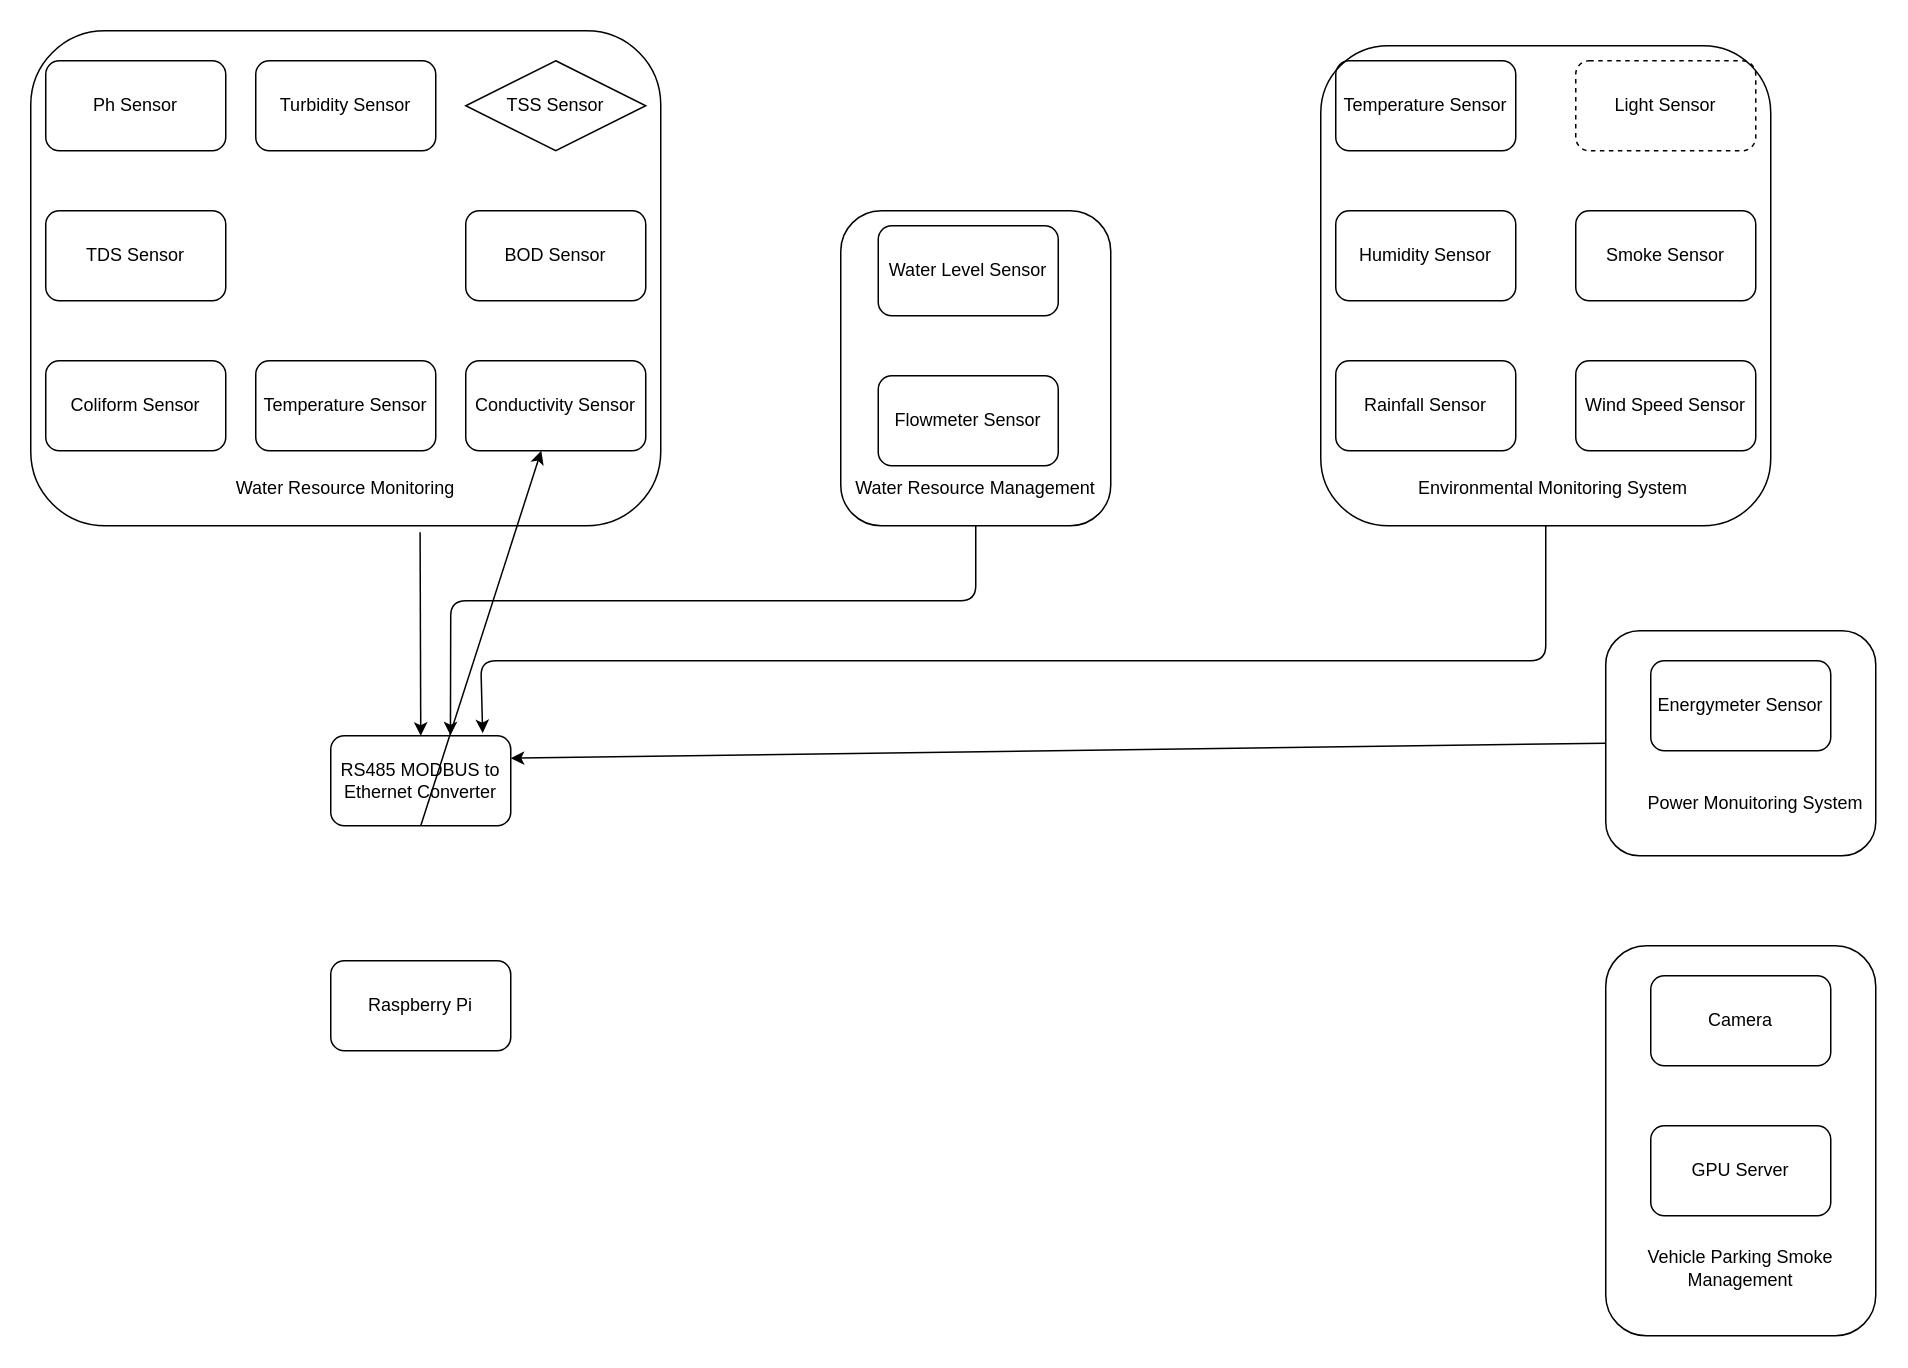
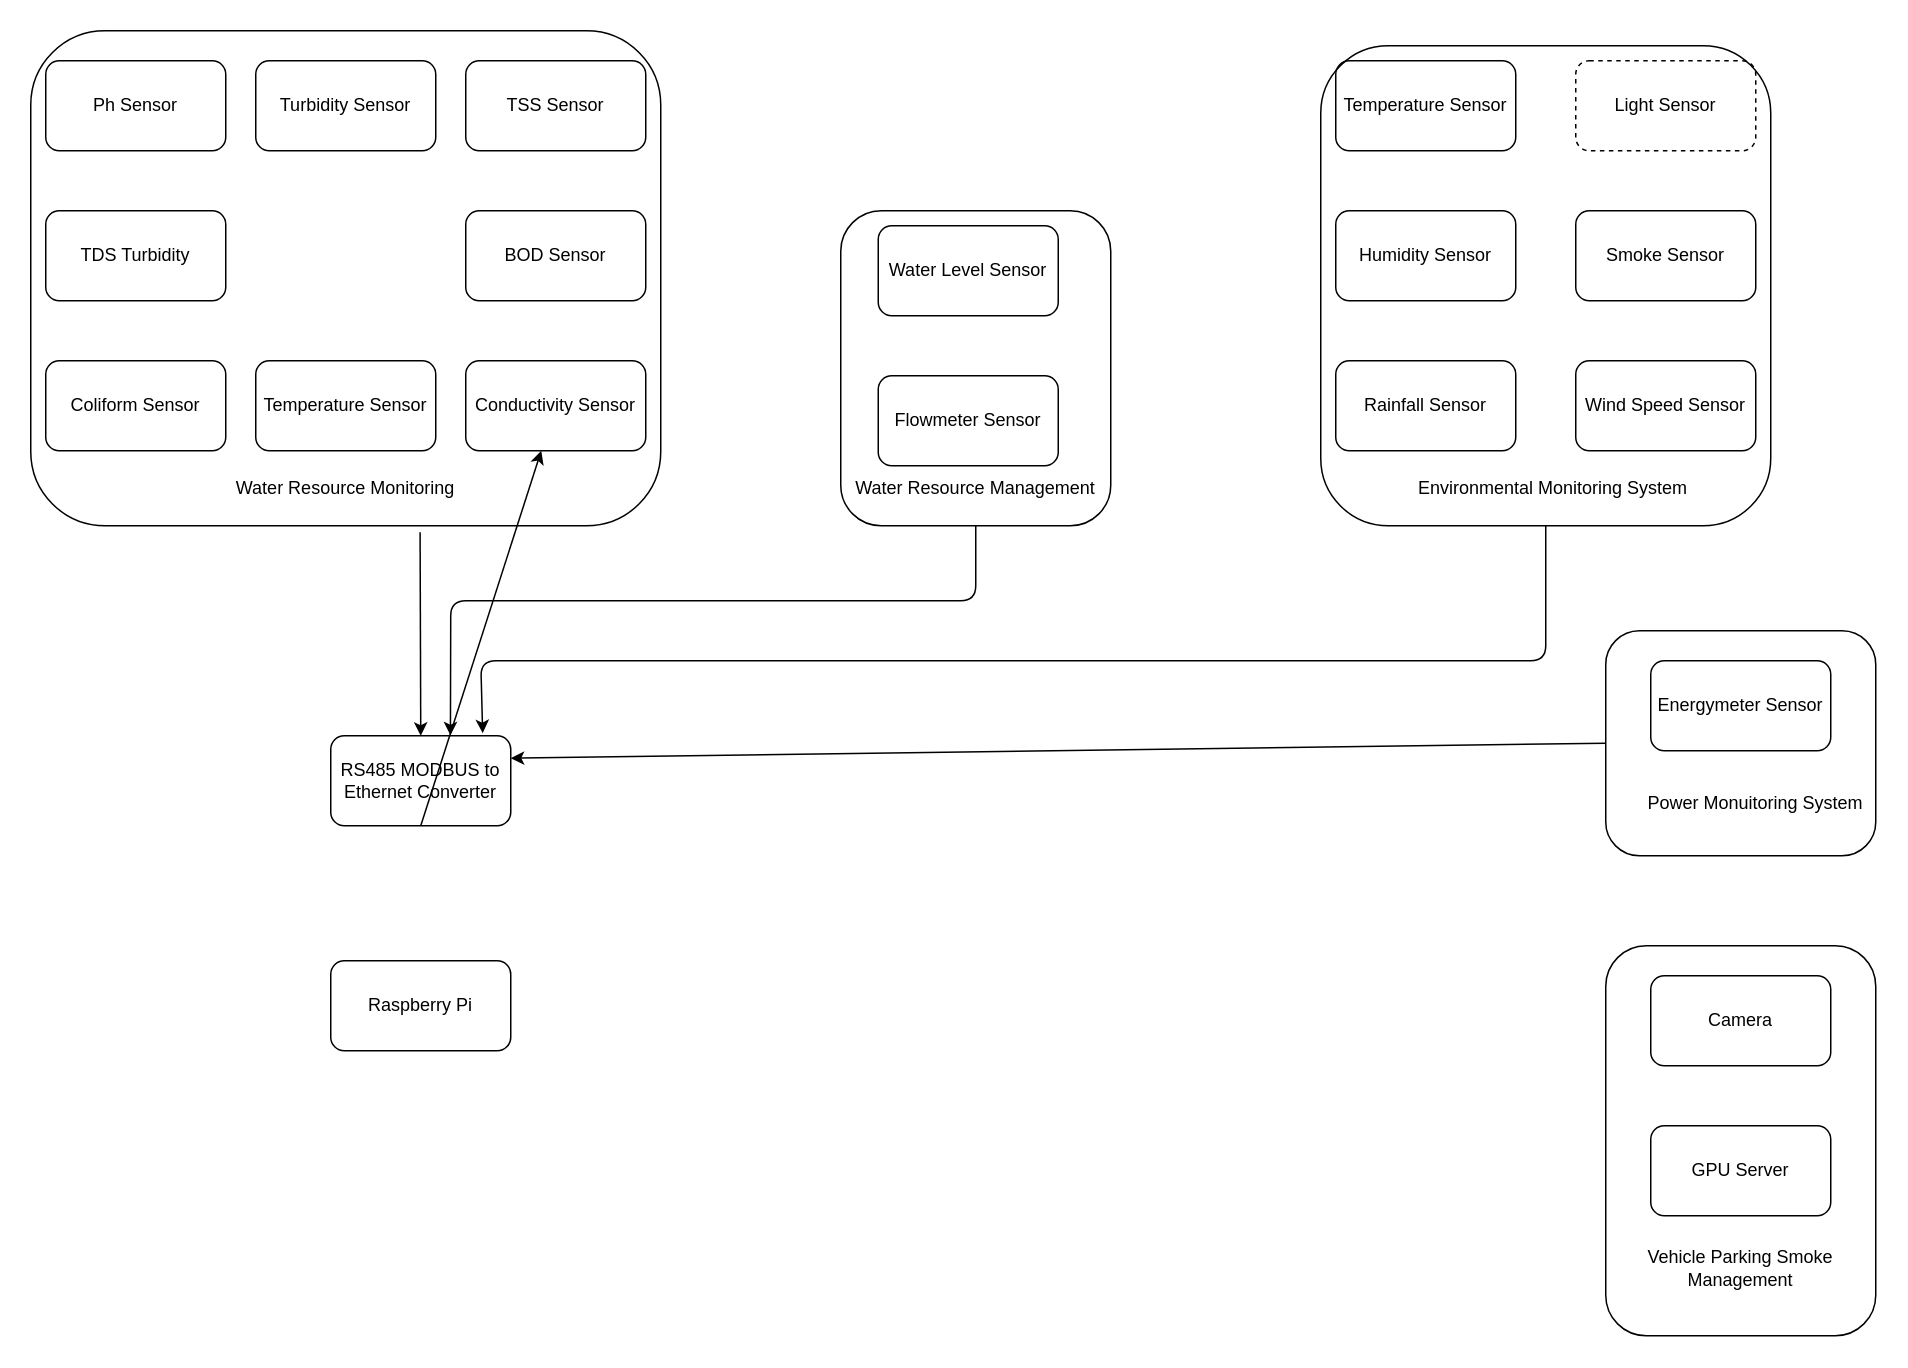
(556, 106) -> (556, 106)
(136, 256) -> (136, 256)
